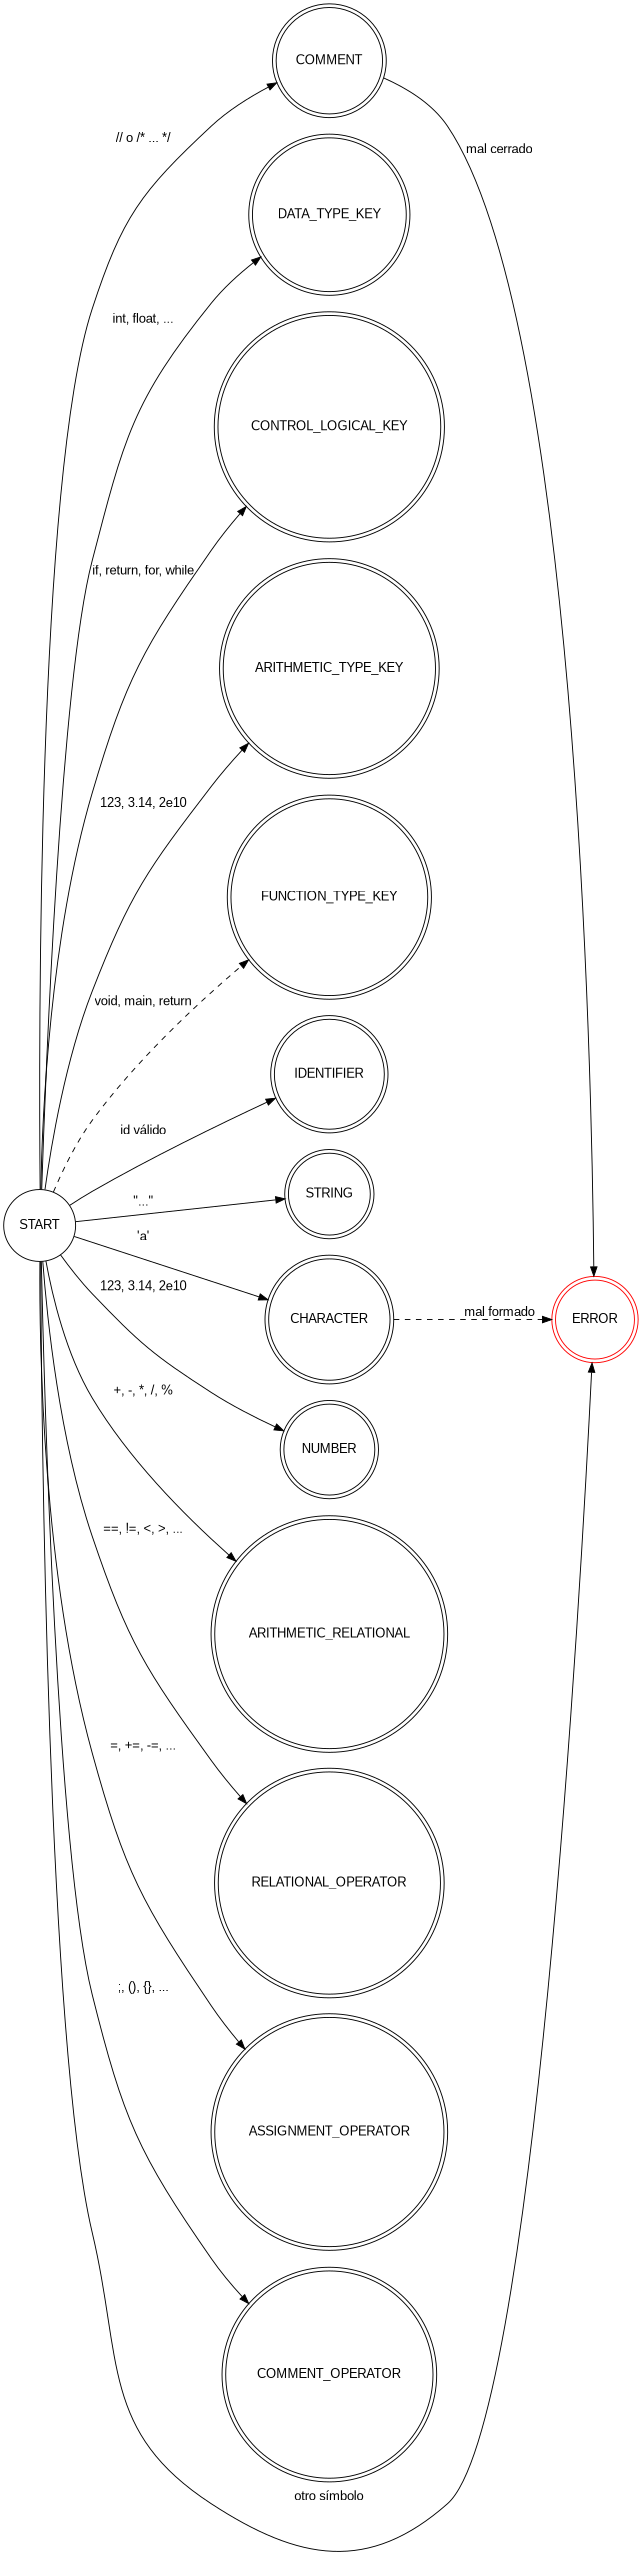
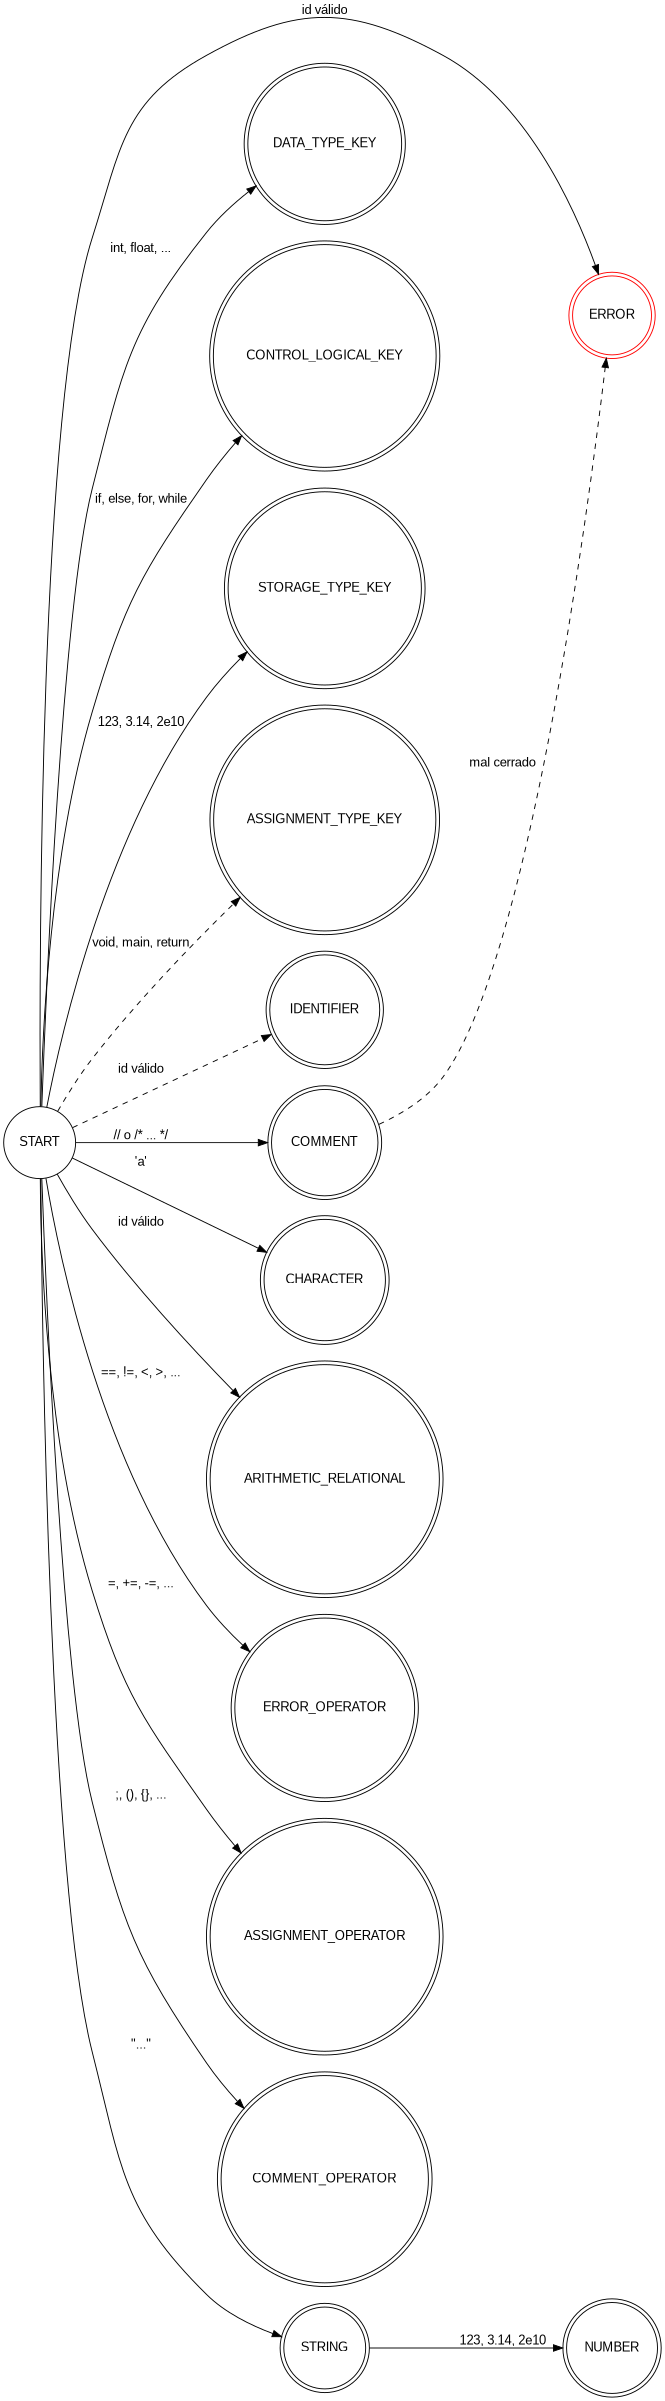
(143, 571) -> (141, 499)
(563, 648) -> (542, 769)
(329, 668) -> (325, 588)
(329, 897) -> (325, 820)
(167, 1151) -> (168, 1083)
(468, 1320) -> none
(157, 1355) -> (461, 2348)
(143, 1391) -> (141, 1222)
(329, 1883) -> (325, 1708)
(329, 2497) -> (325, 11)
